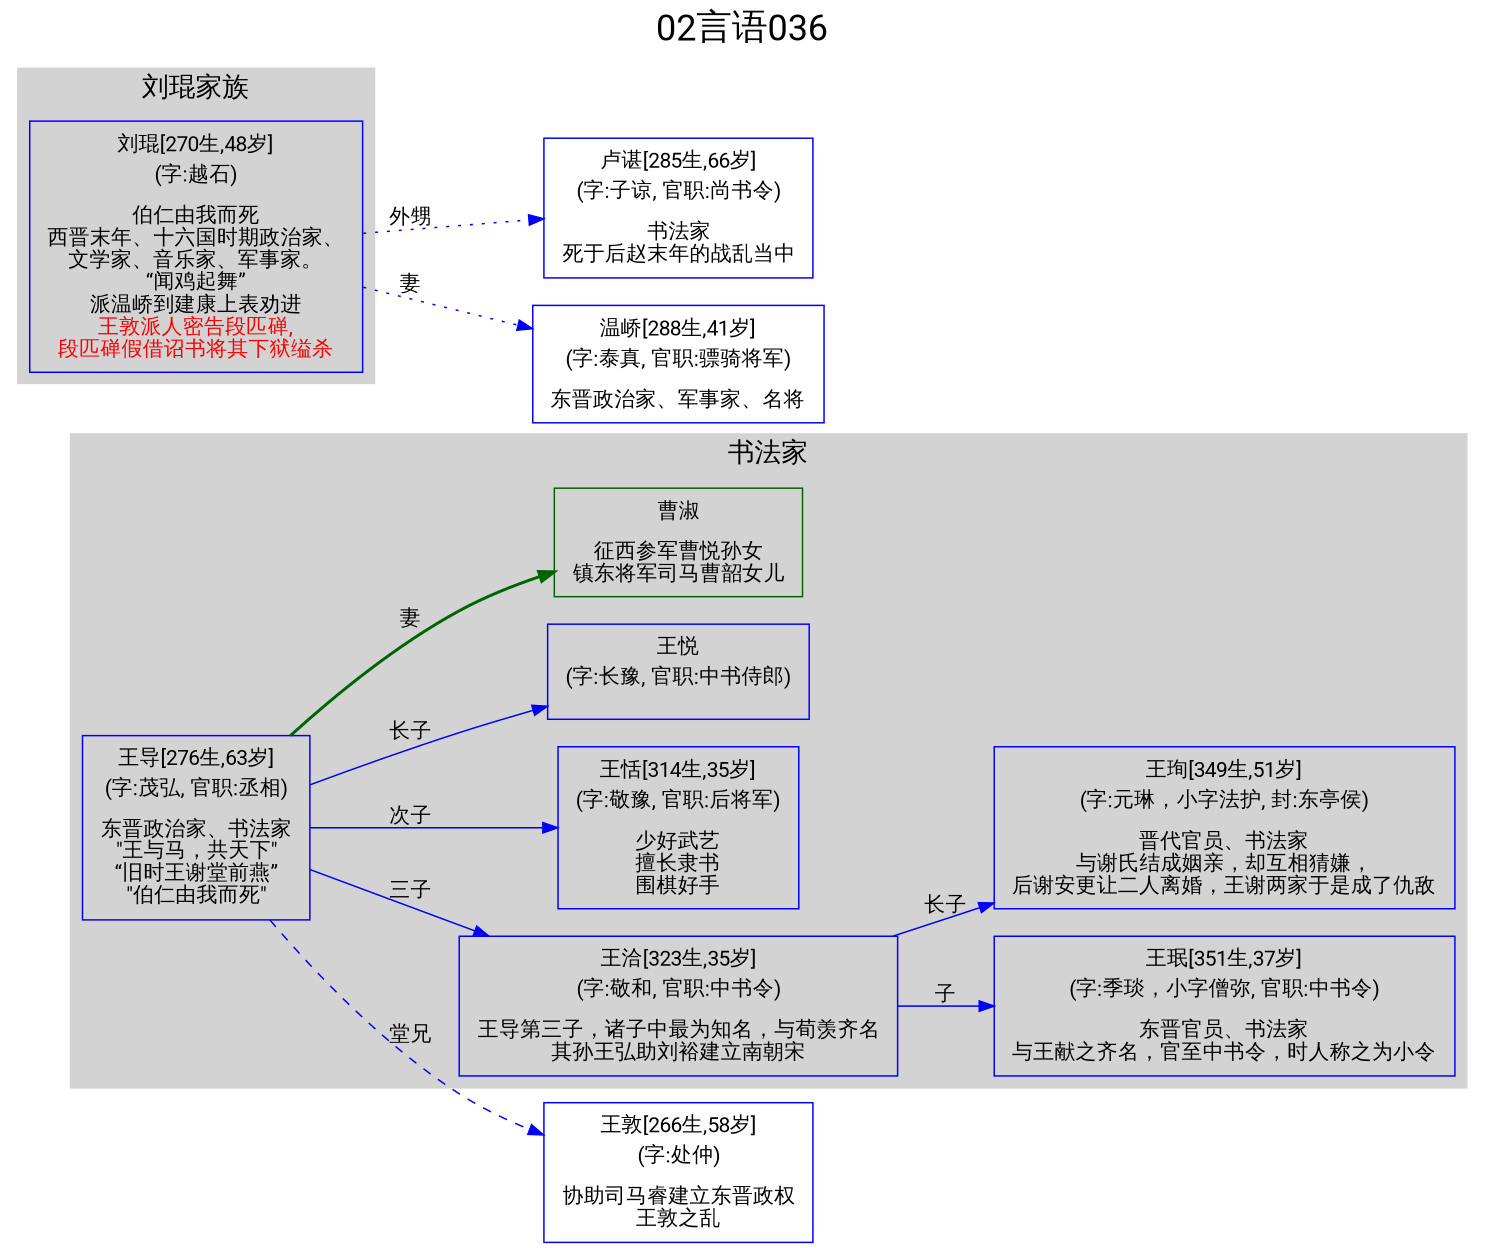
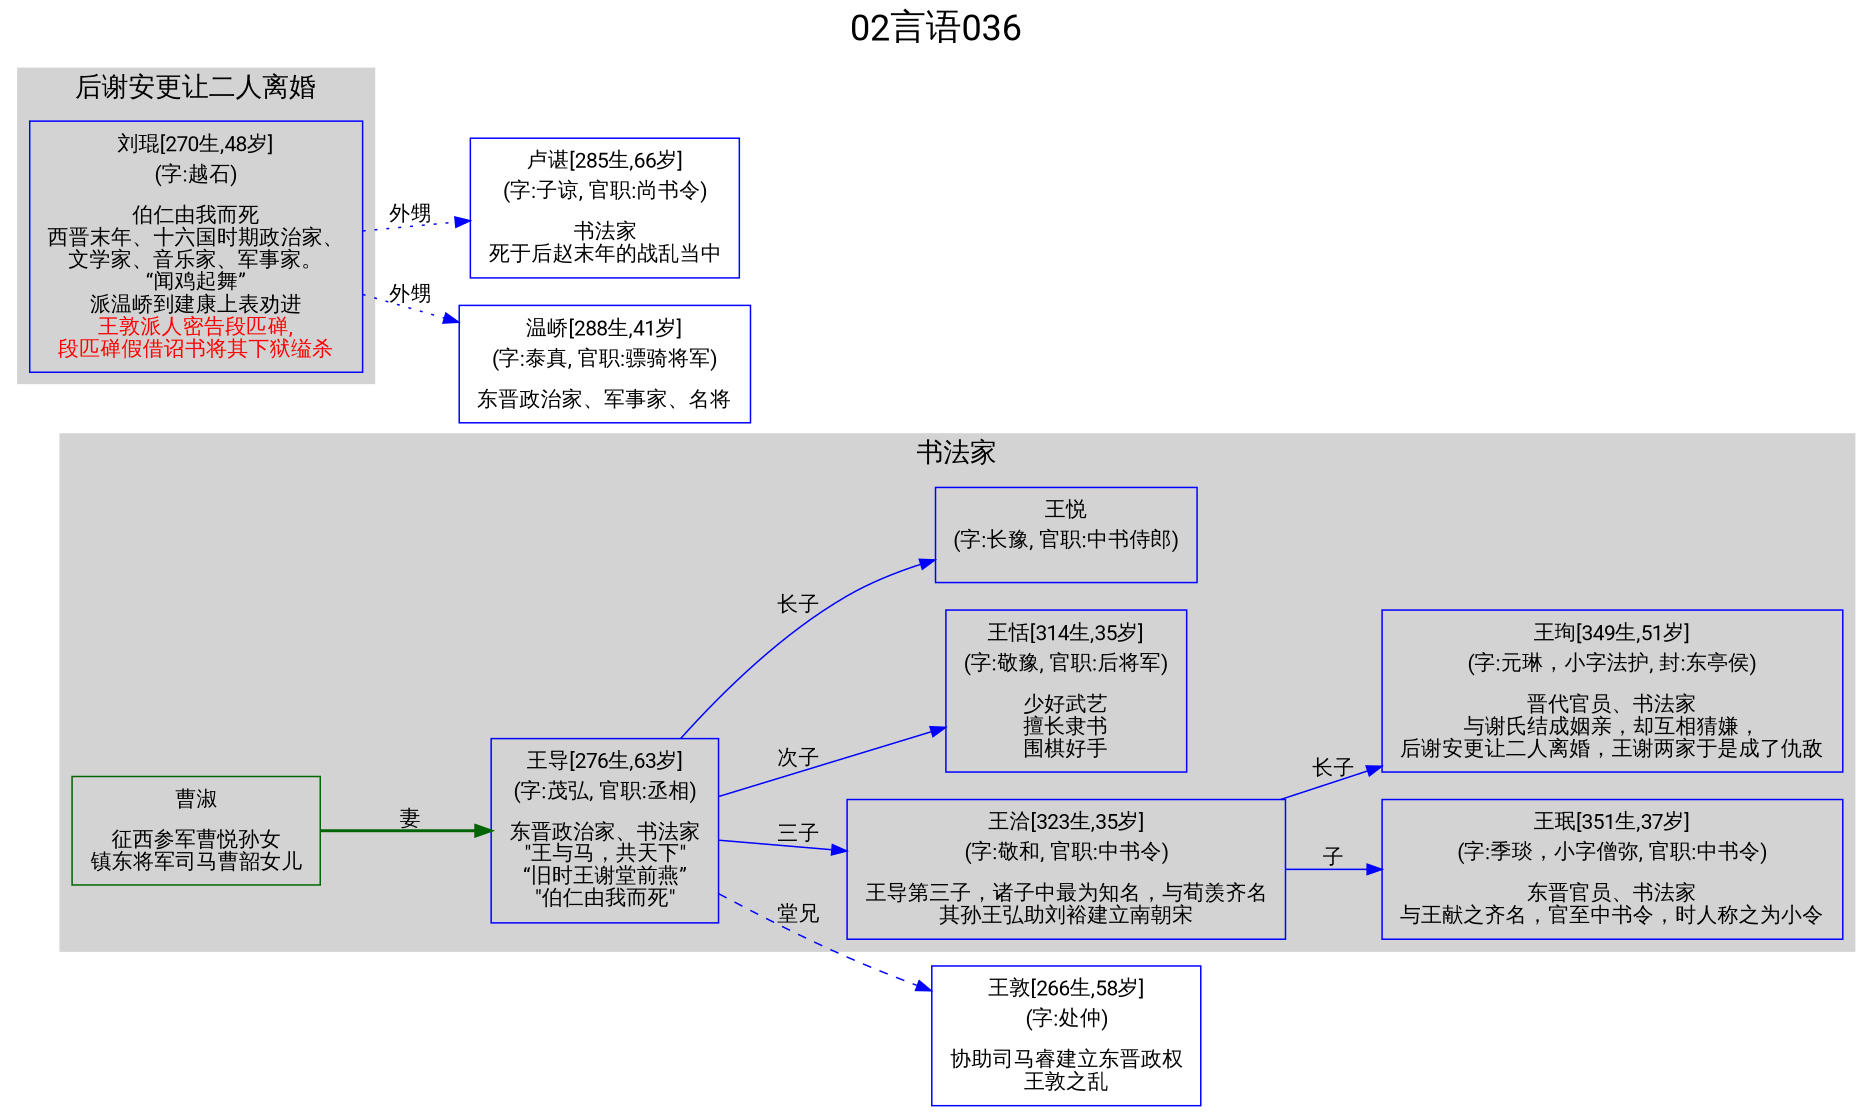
(196, 89) -> (196, 89)
(411, 285) -> (411, 295)
(407, 643) -> (398, 831)
